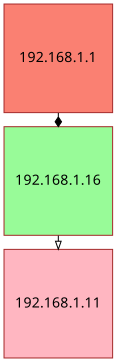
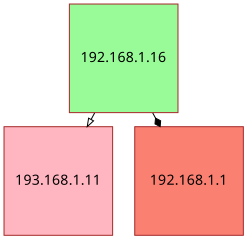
(58, 115) -> (154, 116)
(58, 304) -> (58, 181)
